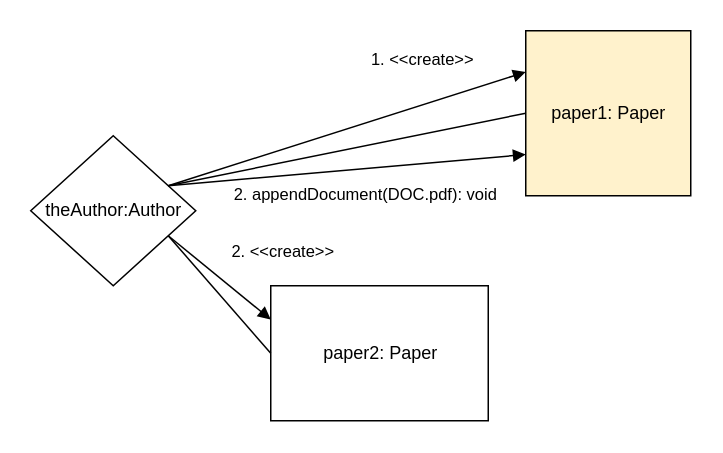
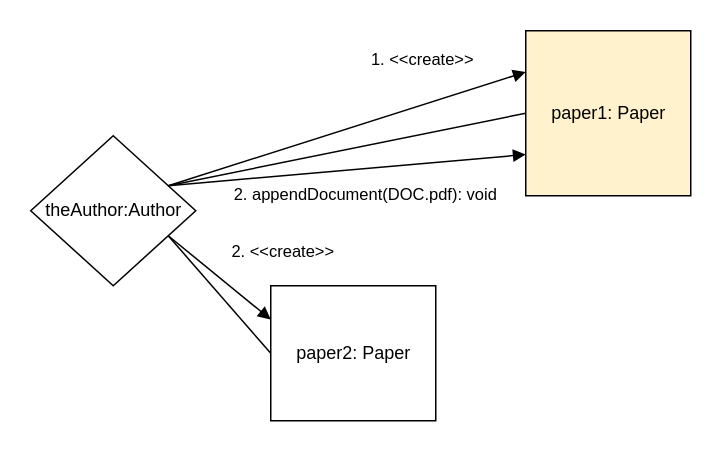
(380, 353) -> (353, 353)
